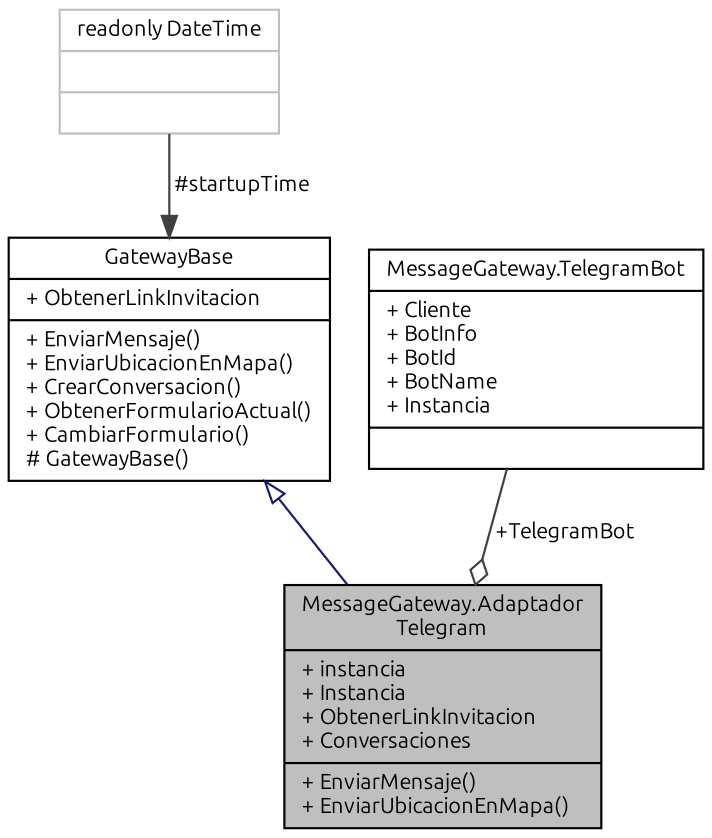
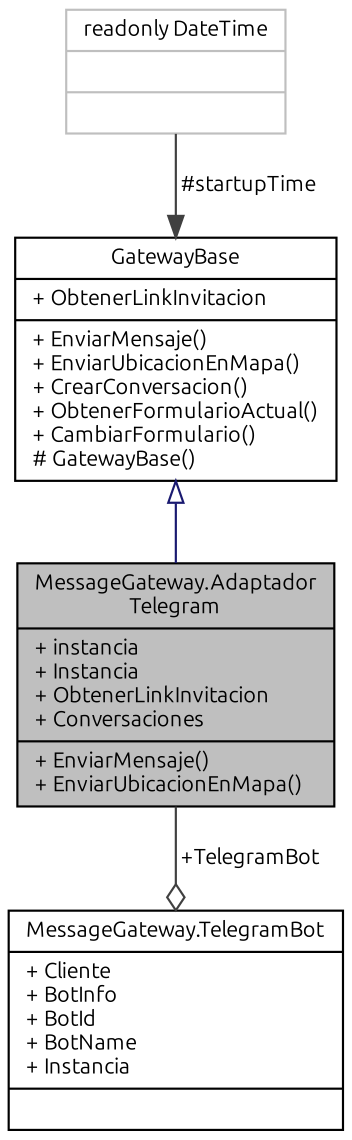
(495, 514) -> (176, 845)
